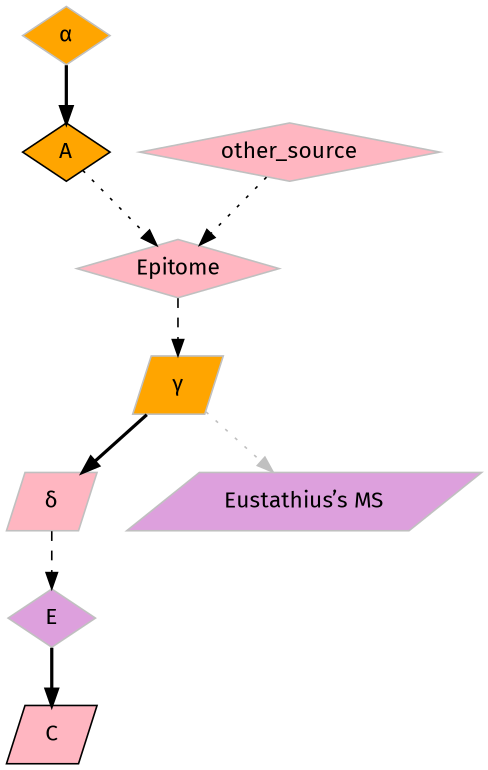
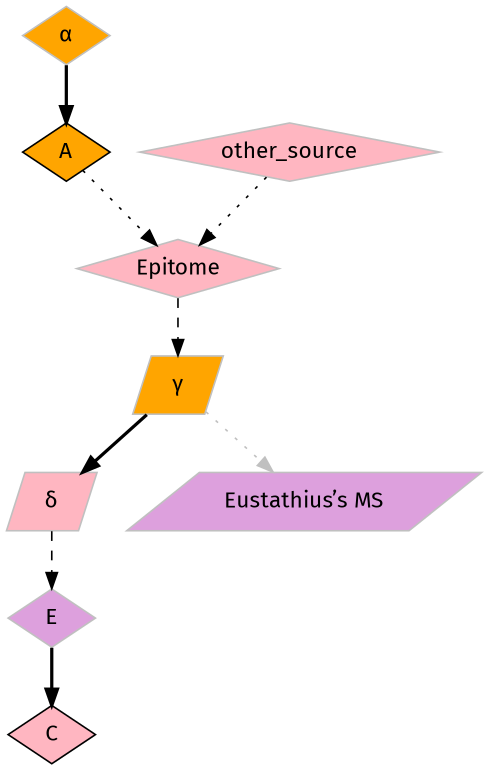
(52, 735) -> (52, 735)
